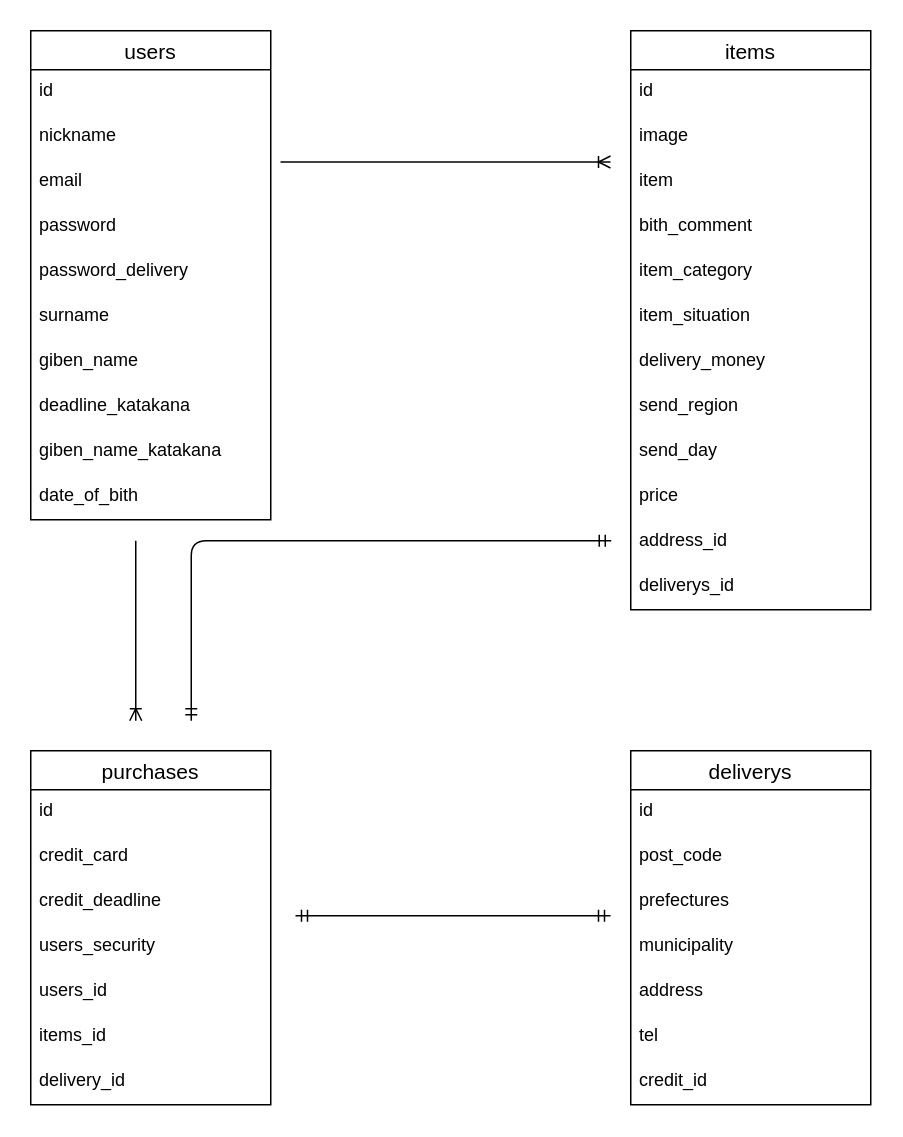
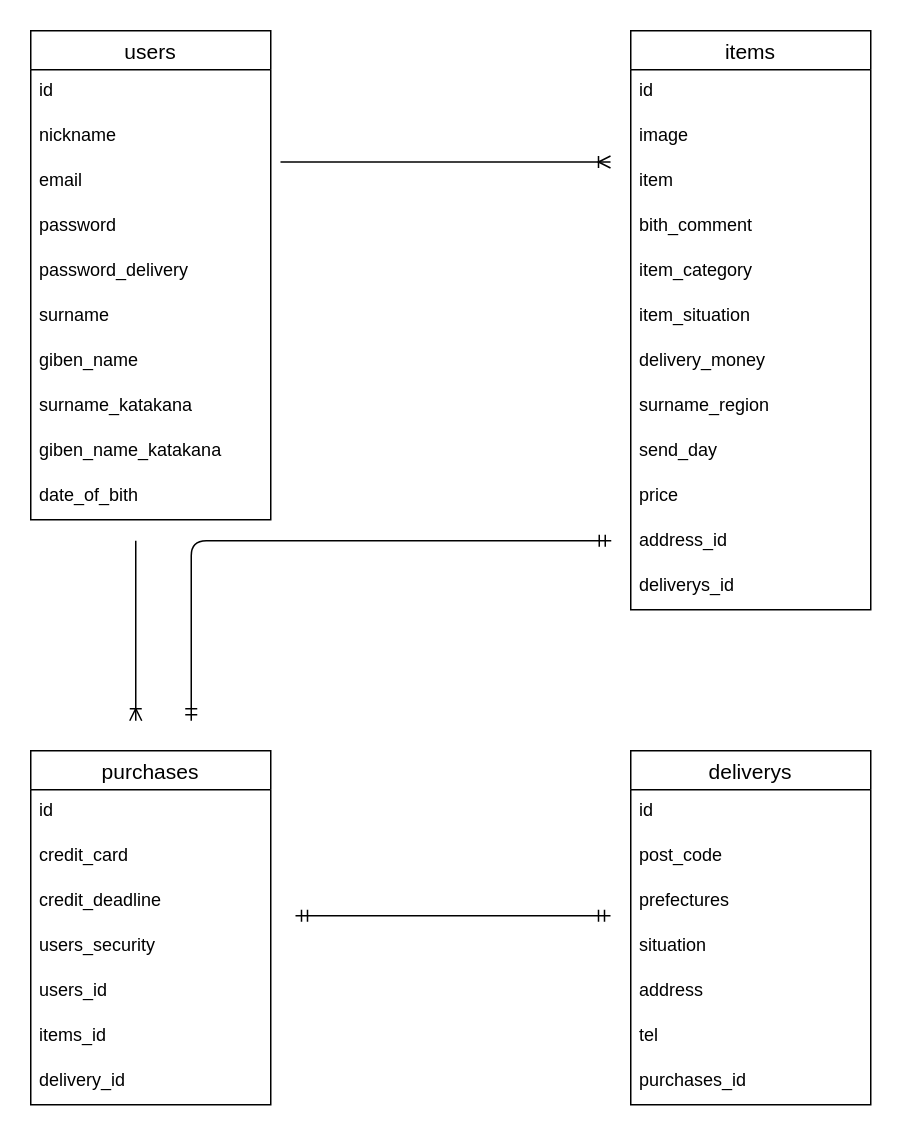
(120, 405) -> (120, 405)
(692, 405) -> (707, 405)
(690, 945) -> (680, 945)
(680, 1080) -> (697, 1080)
